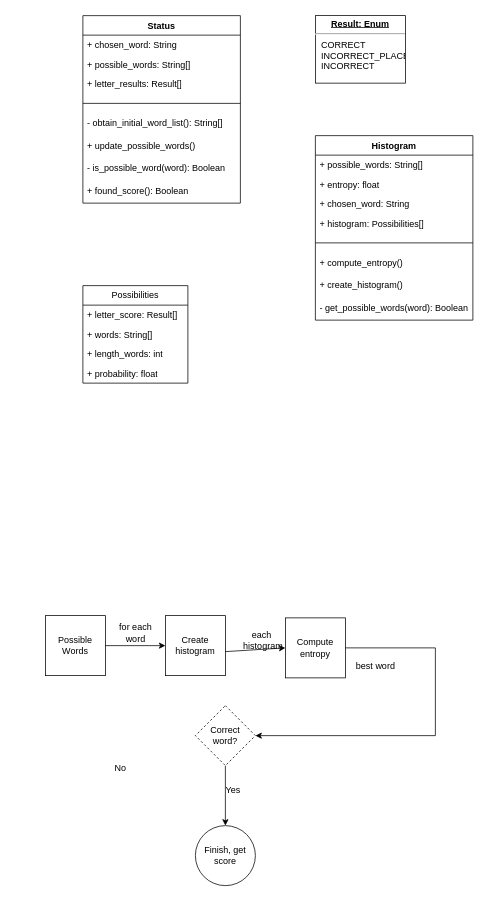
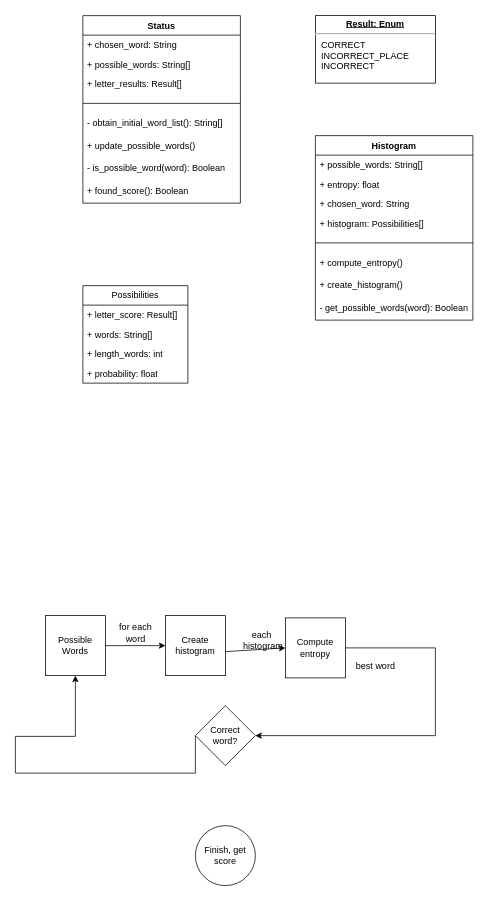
(360, 49) -> (375, 49)
(225, 735) -> (225, 735)
none -> (53, 736)
(120, 768) -> none
(233, 790) -> none
(225, 792) -> none
